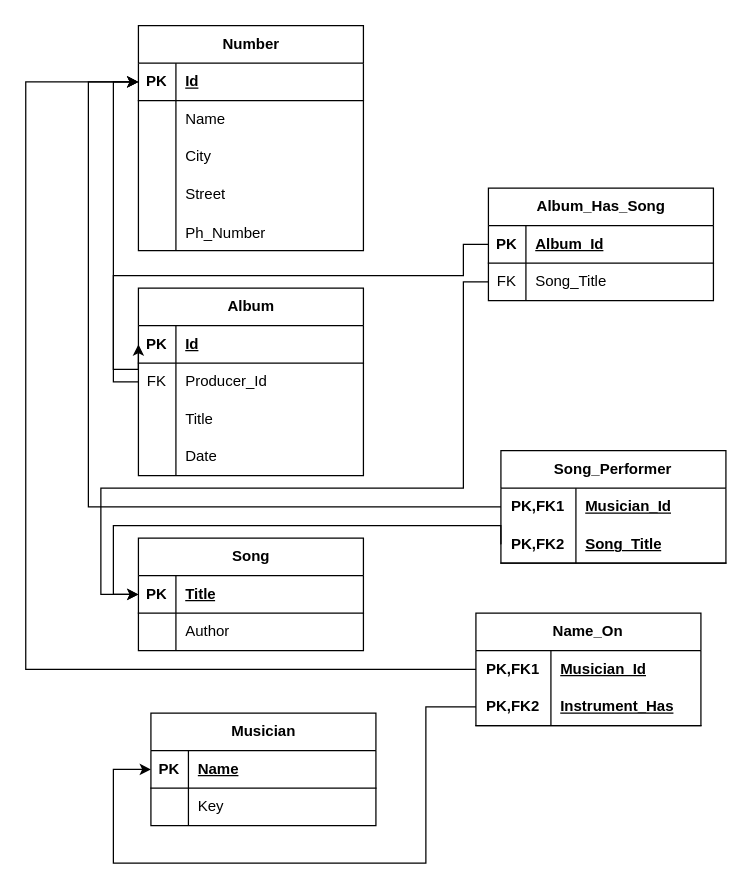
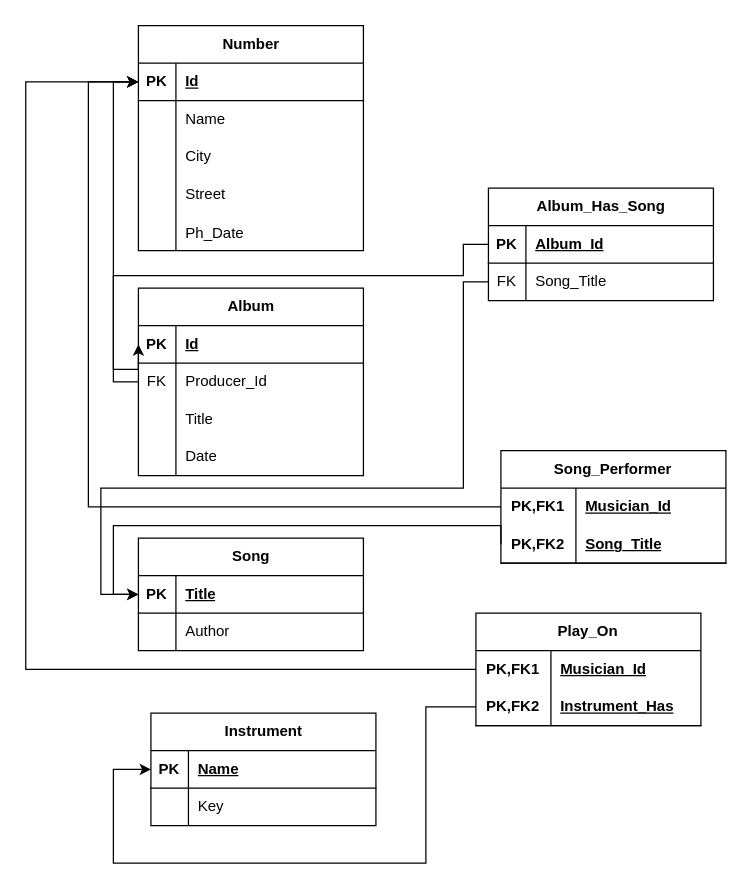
(223, 233) -> (215, 233)
(588, 632) -> (588, 632)
(264, 732) -> (264, 732)
